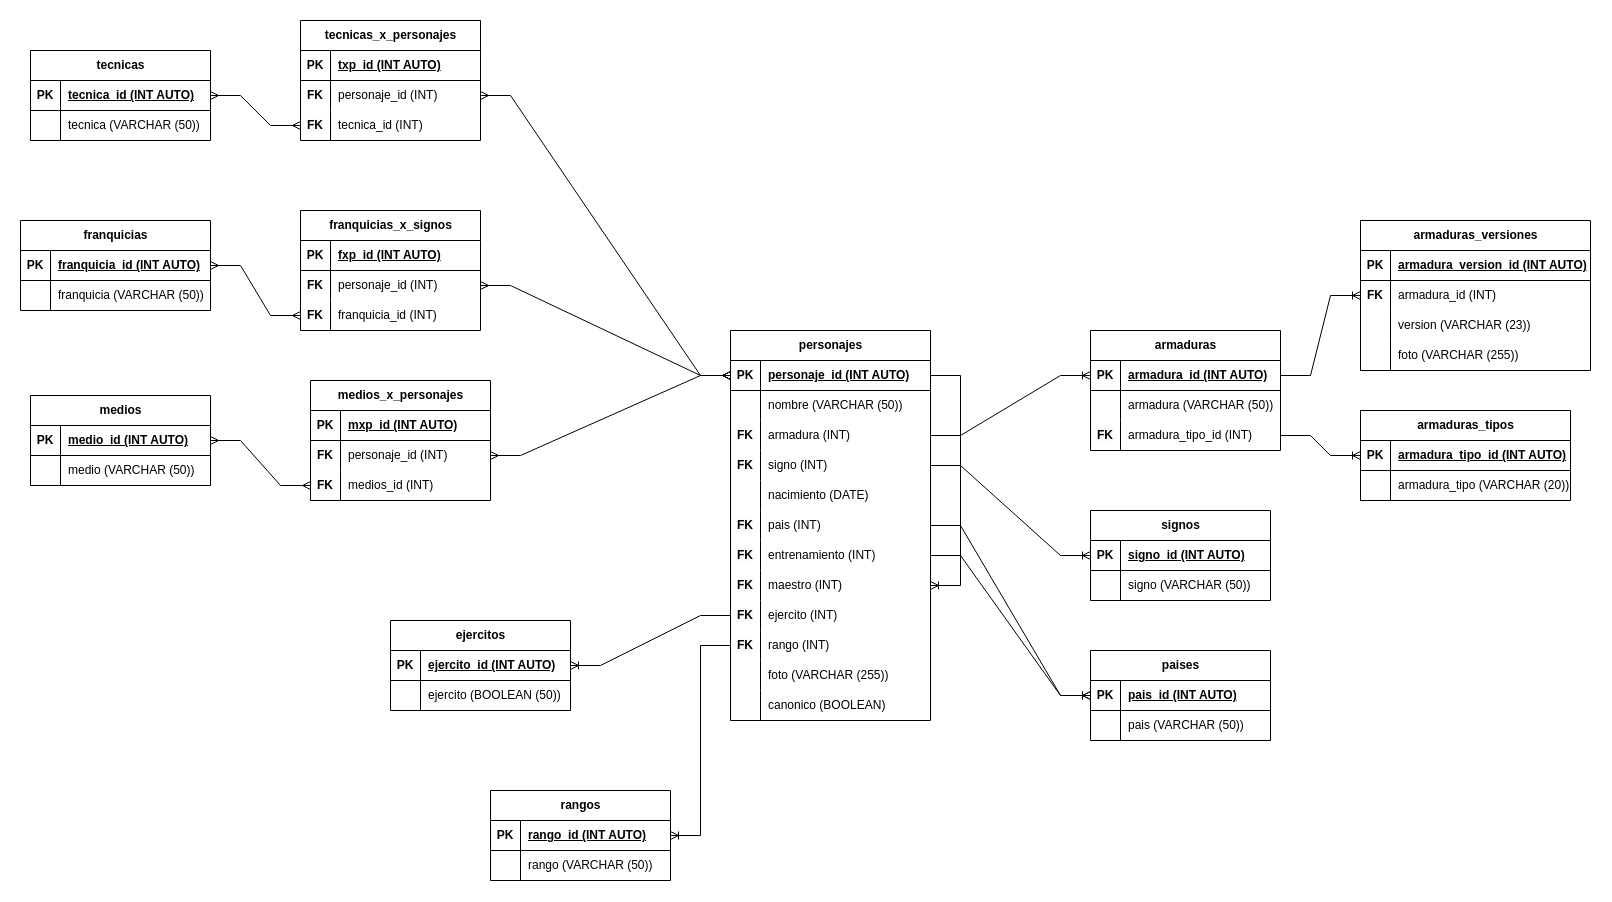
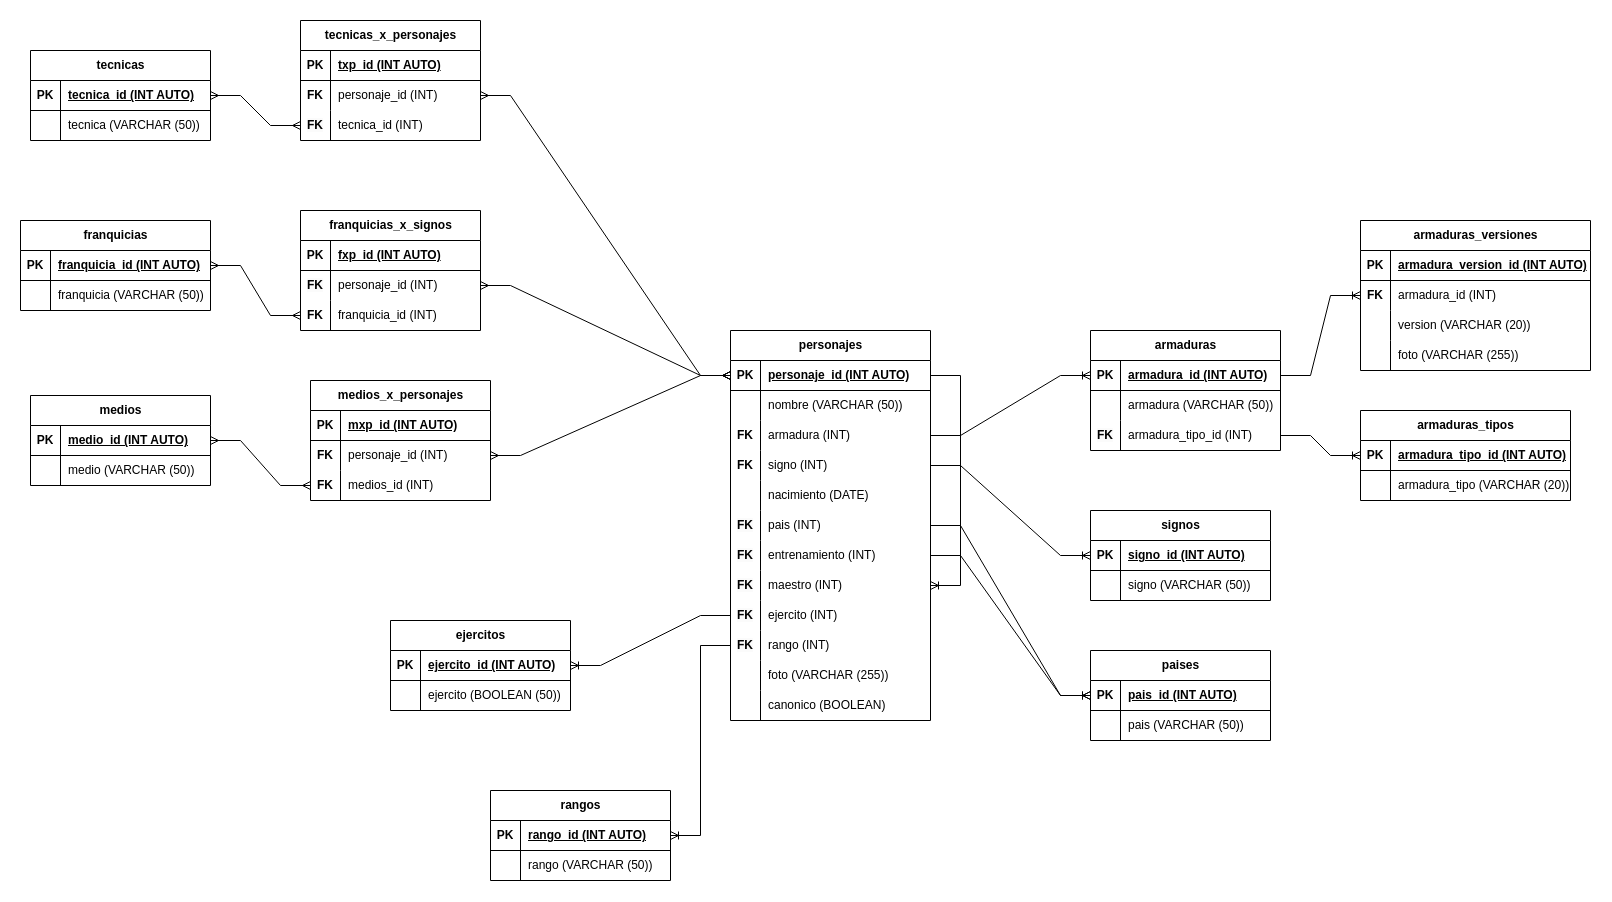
(1468, 326) -> (1468, 326)
